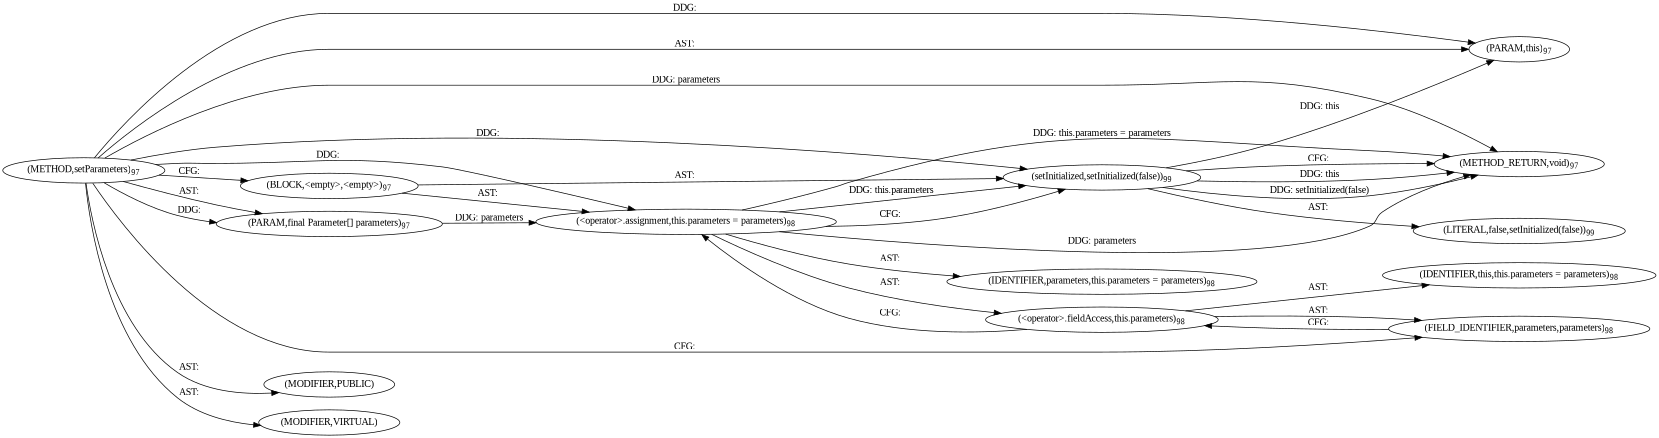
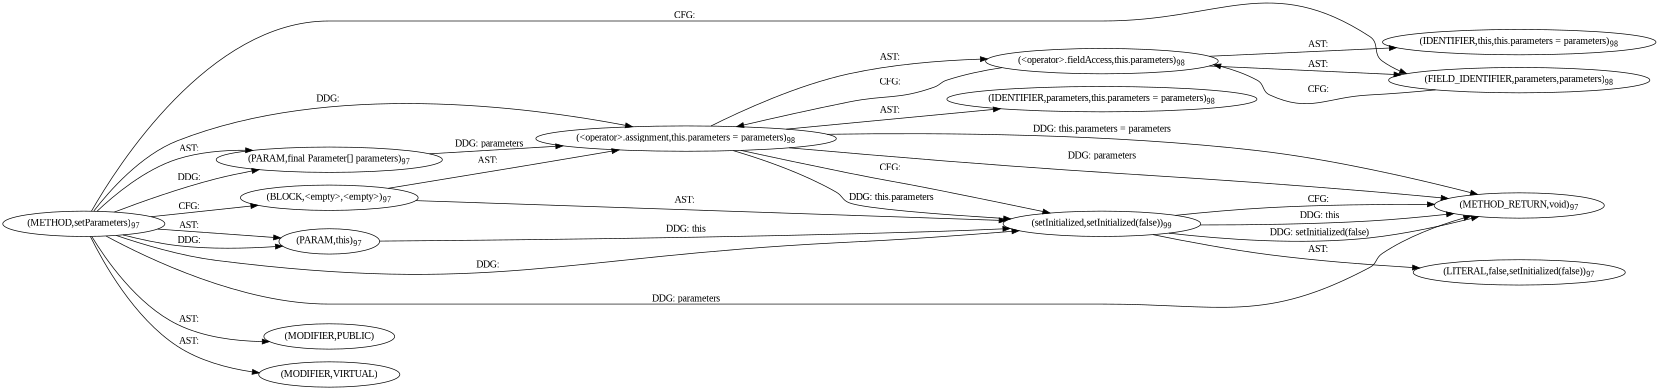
(1330, 125) -> (691, 237)
(1591, 230) -> (1591, 271)
